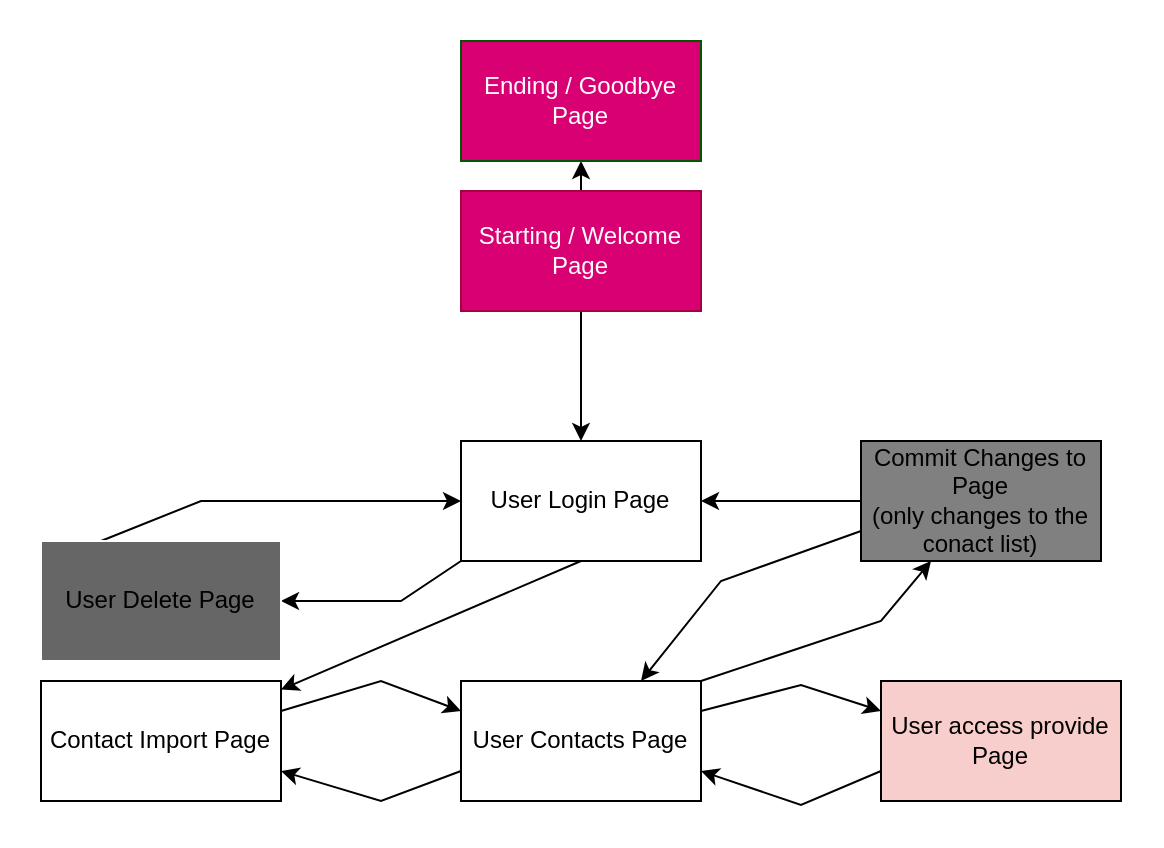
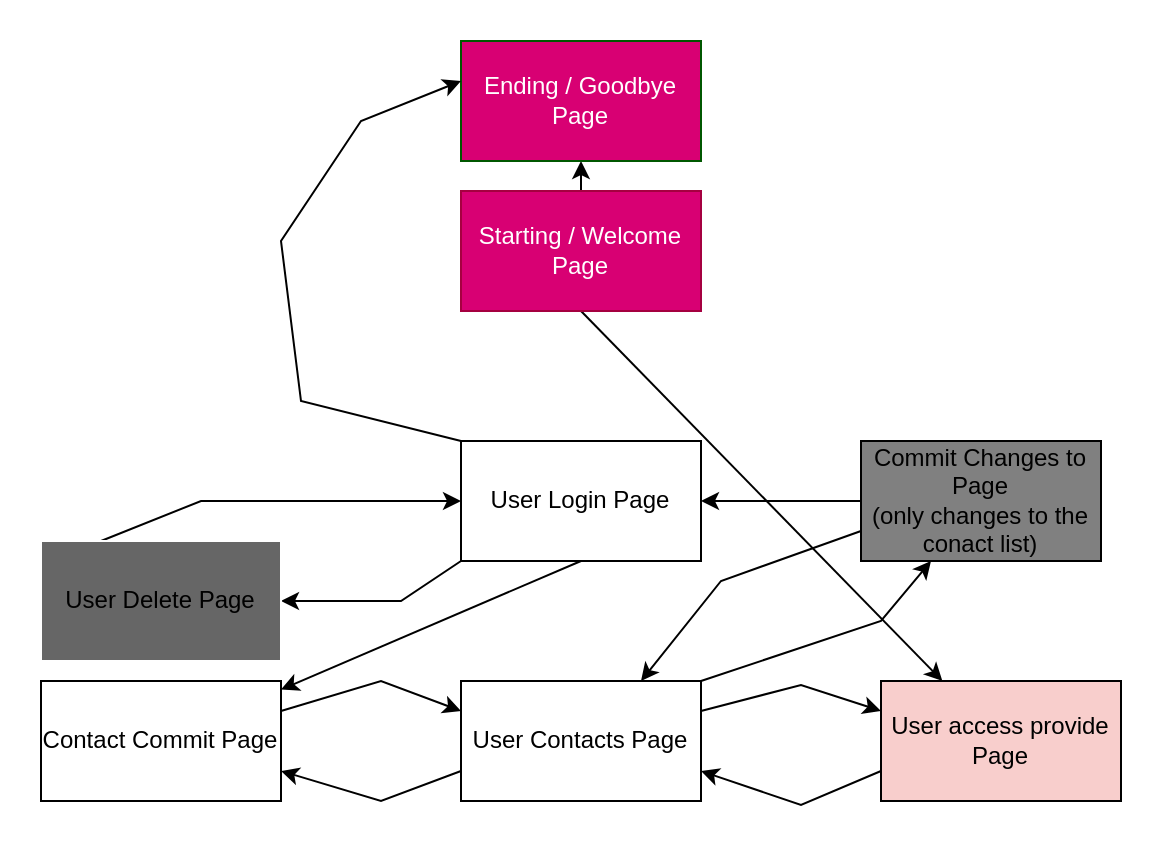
none -> (286, 285)
(581, 369) -> (672, 404)
(161, 741) -> (161, 741)
